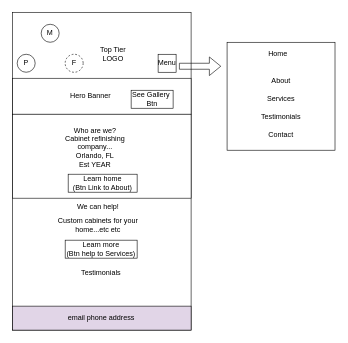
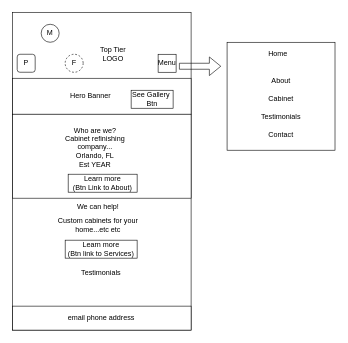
(26, 63) -> (26, 63)
(281, 99) -> (281, 99)
(103, 183) -> (103, 183)
(101, 249) -> (101, 249)
(102, 318) -> (102, 318)
